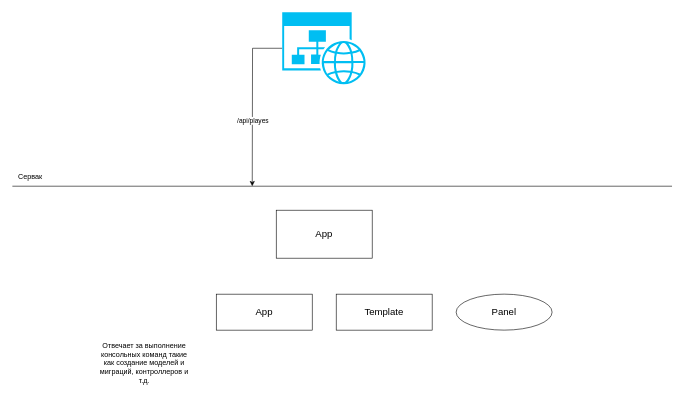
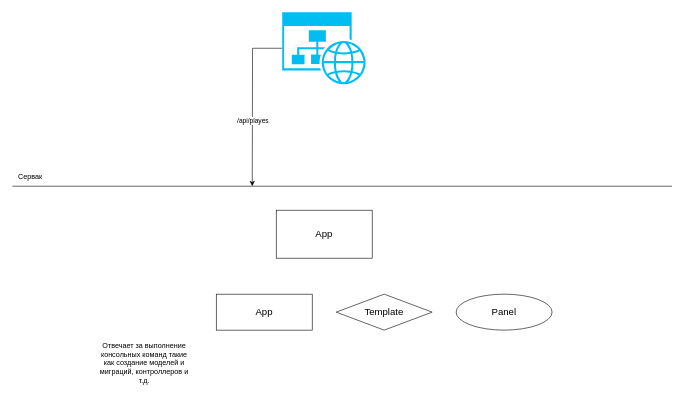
(384, 312) -> (384, 312)
